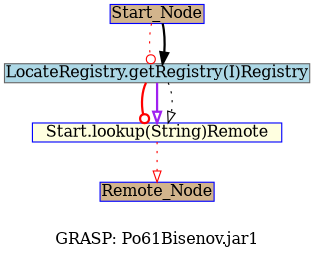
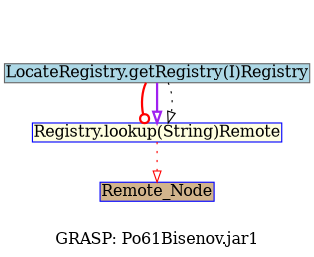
(157, 14) -> none
(157, 132) -> (157, 132)
